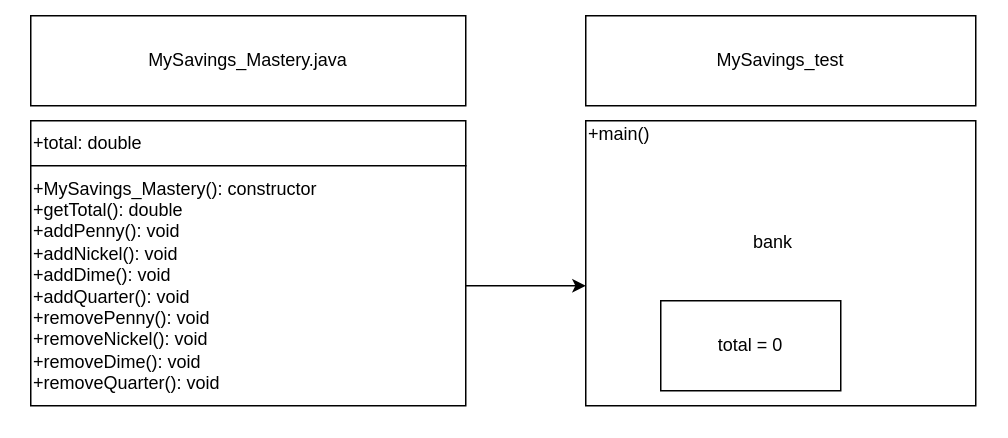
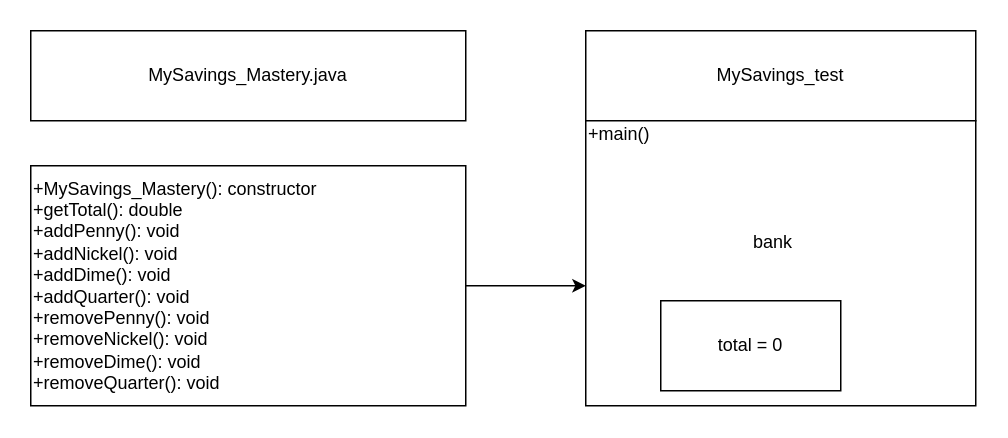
(248, 61) -> (248, 76)
(781, 61) -> (781, 76)
(248, 143) -> none
